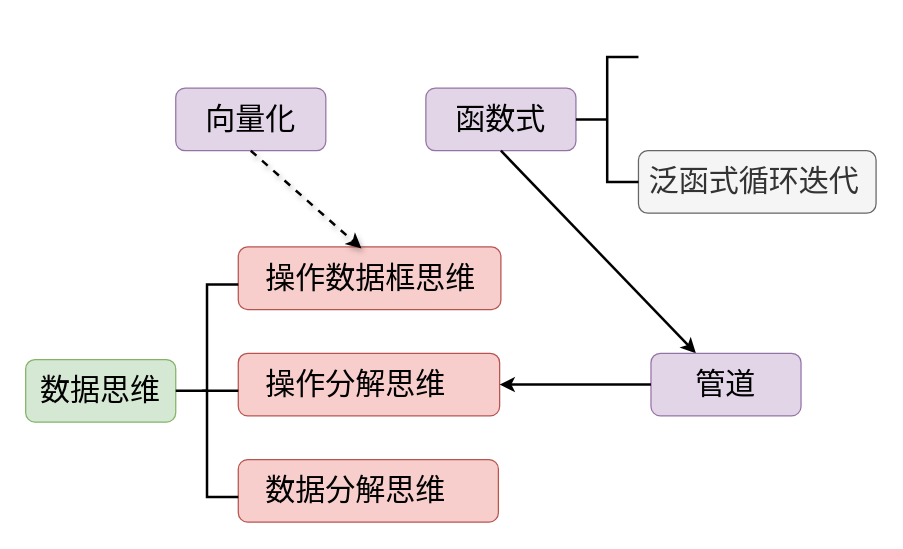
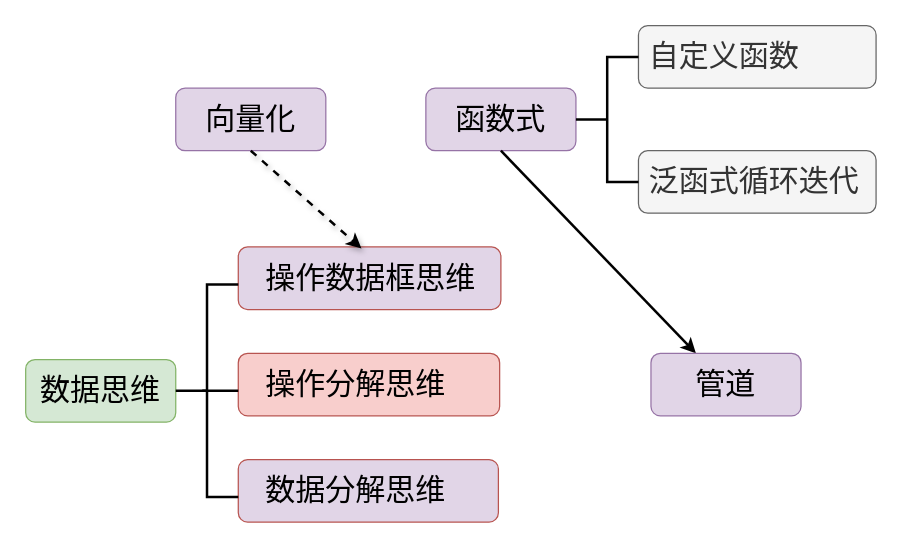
none -> (757, 57)
(369, 278) -> (369, 278)
(580, 384) -> none
(368, 491) -> (368, 491)
